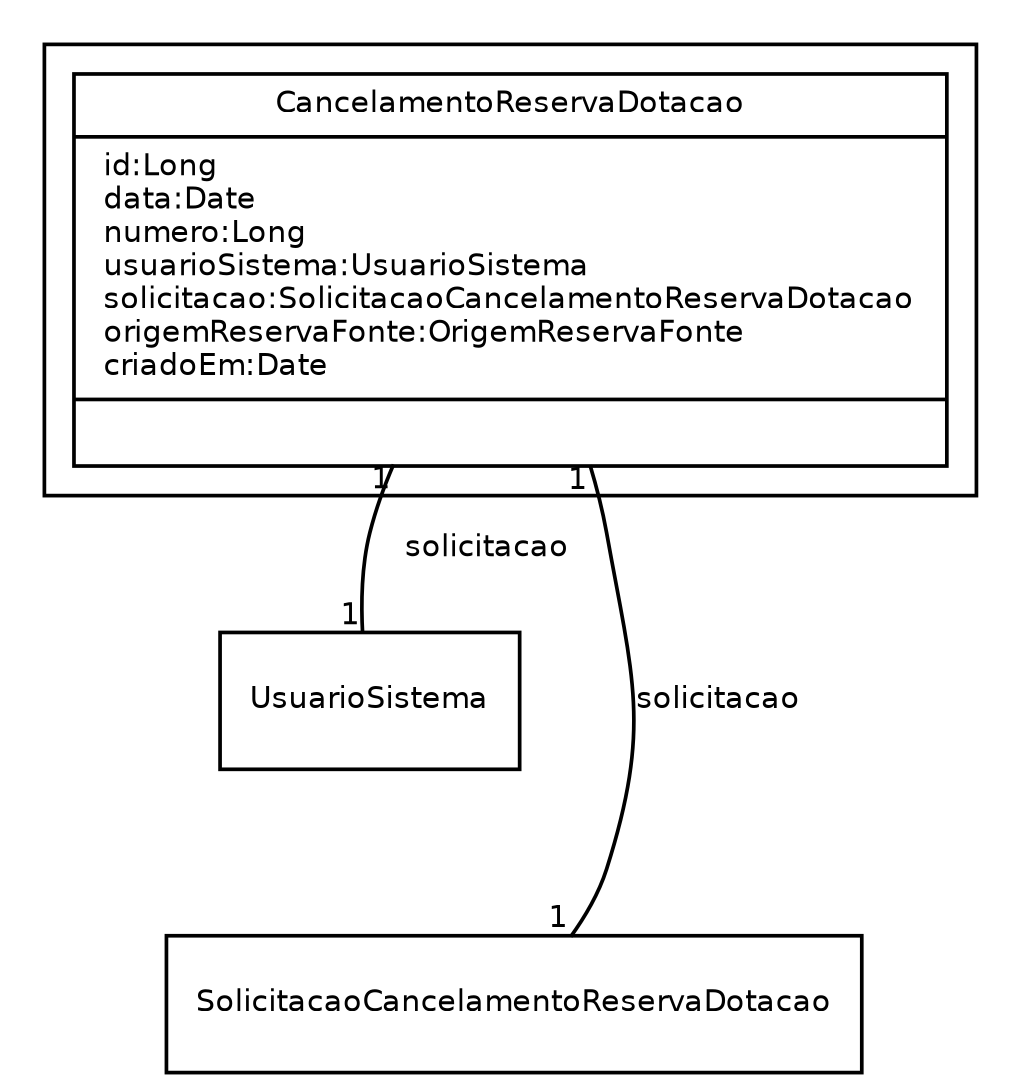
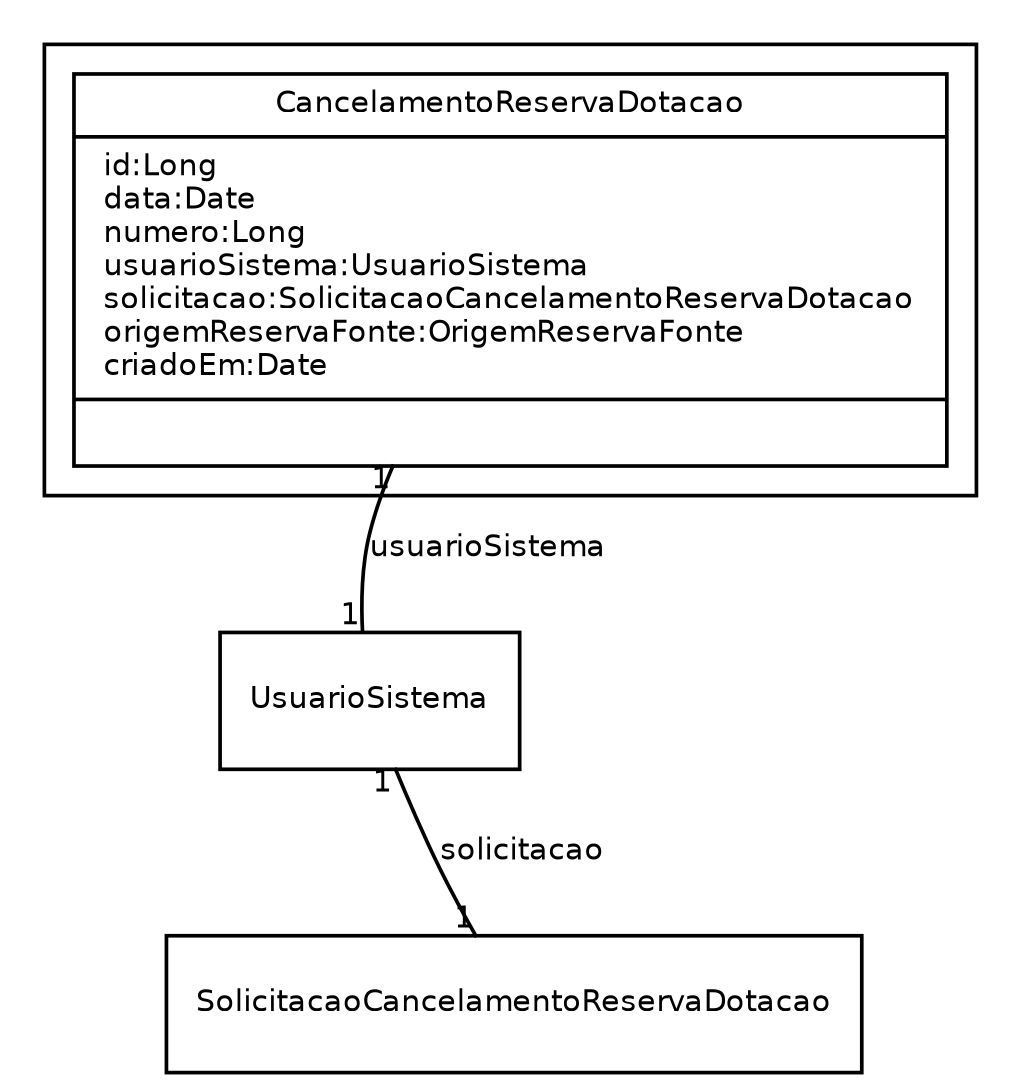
(488, 549) -> (488, 549)
(633, 705) -> (433, 854)
